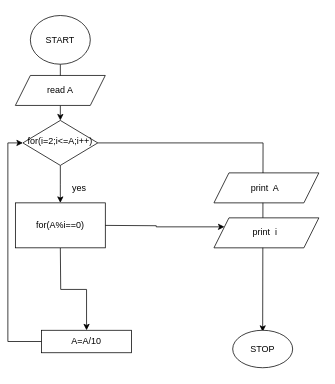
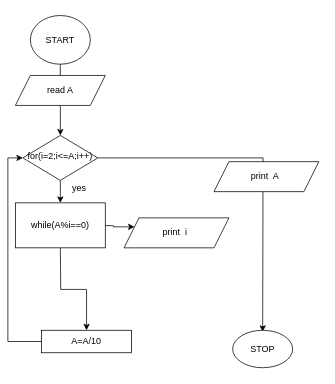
(60, 143) -> (60, 158)
(267, 188) -> (267, 177)
(60, 225) -> (60, 225)
(267, 233) -> (177, 233)
